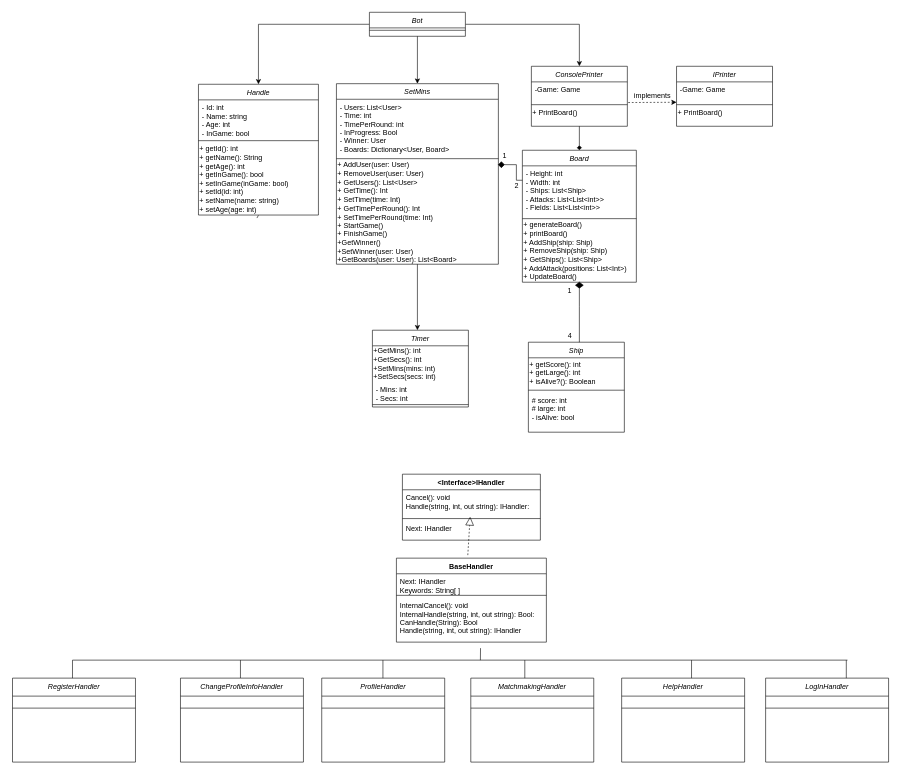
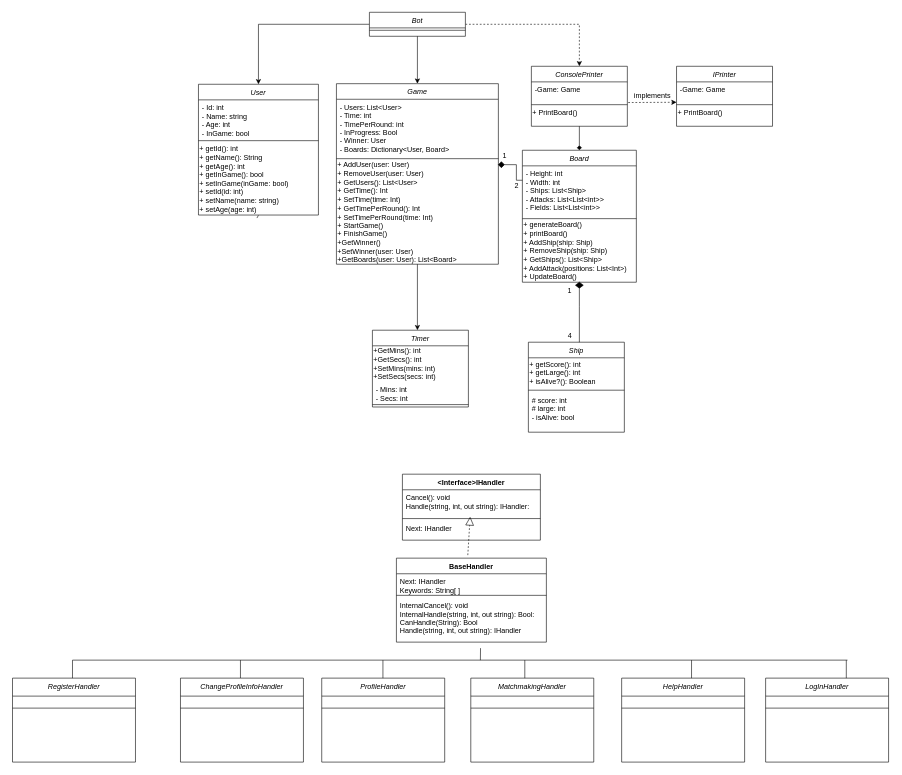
(541, 24) -> (541, 24)
(258, 92) -> (258, 92)
(417, 92) -> (417, 92)
